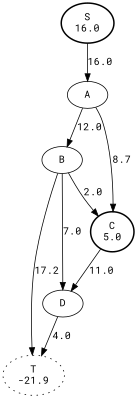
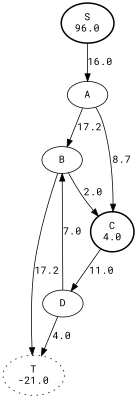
(88, 23) -> (88, 23)
(90, 127) -> (90, 127)
(62, 228) -> (63, 235)
(112, 232) -> (112, 232)
(34, 375) -> (34, 375)
